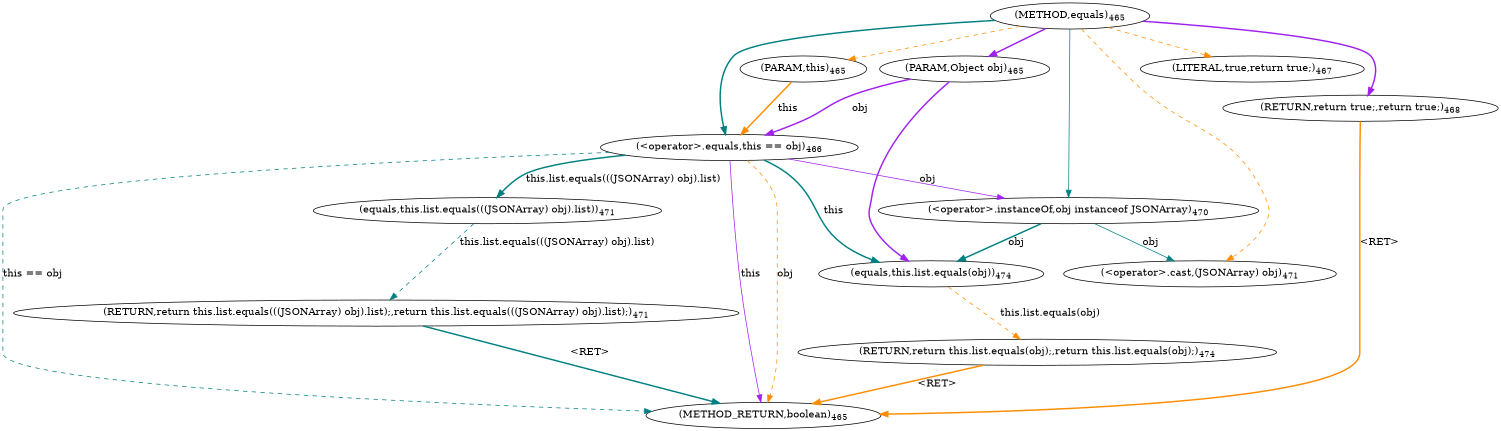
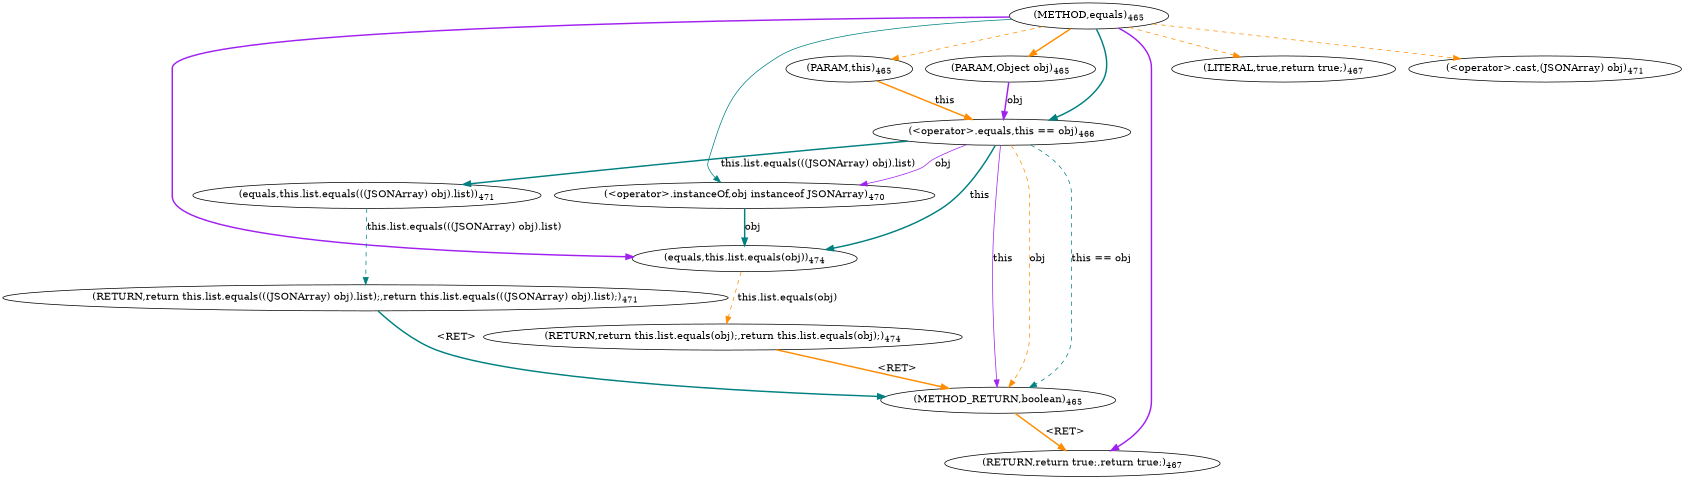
(1021, 41) -> (1053, 40)
(1452, 107) -> (1174, 462)
(882, 164) -> (292, 41)
(1131, 241) -> none
(1245, 394) -> (1037, 430)
